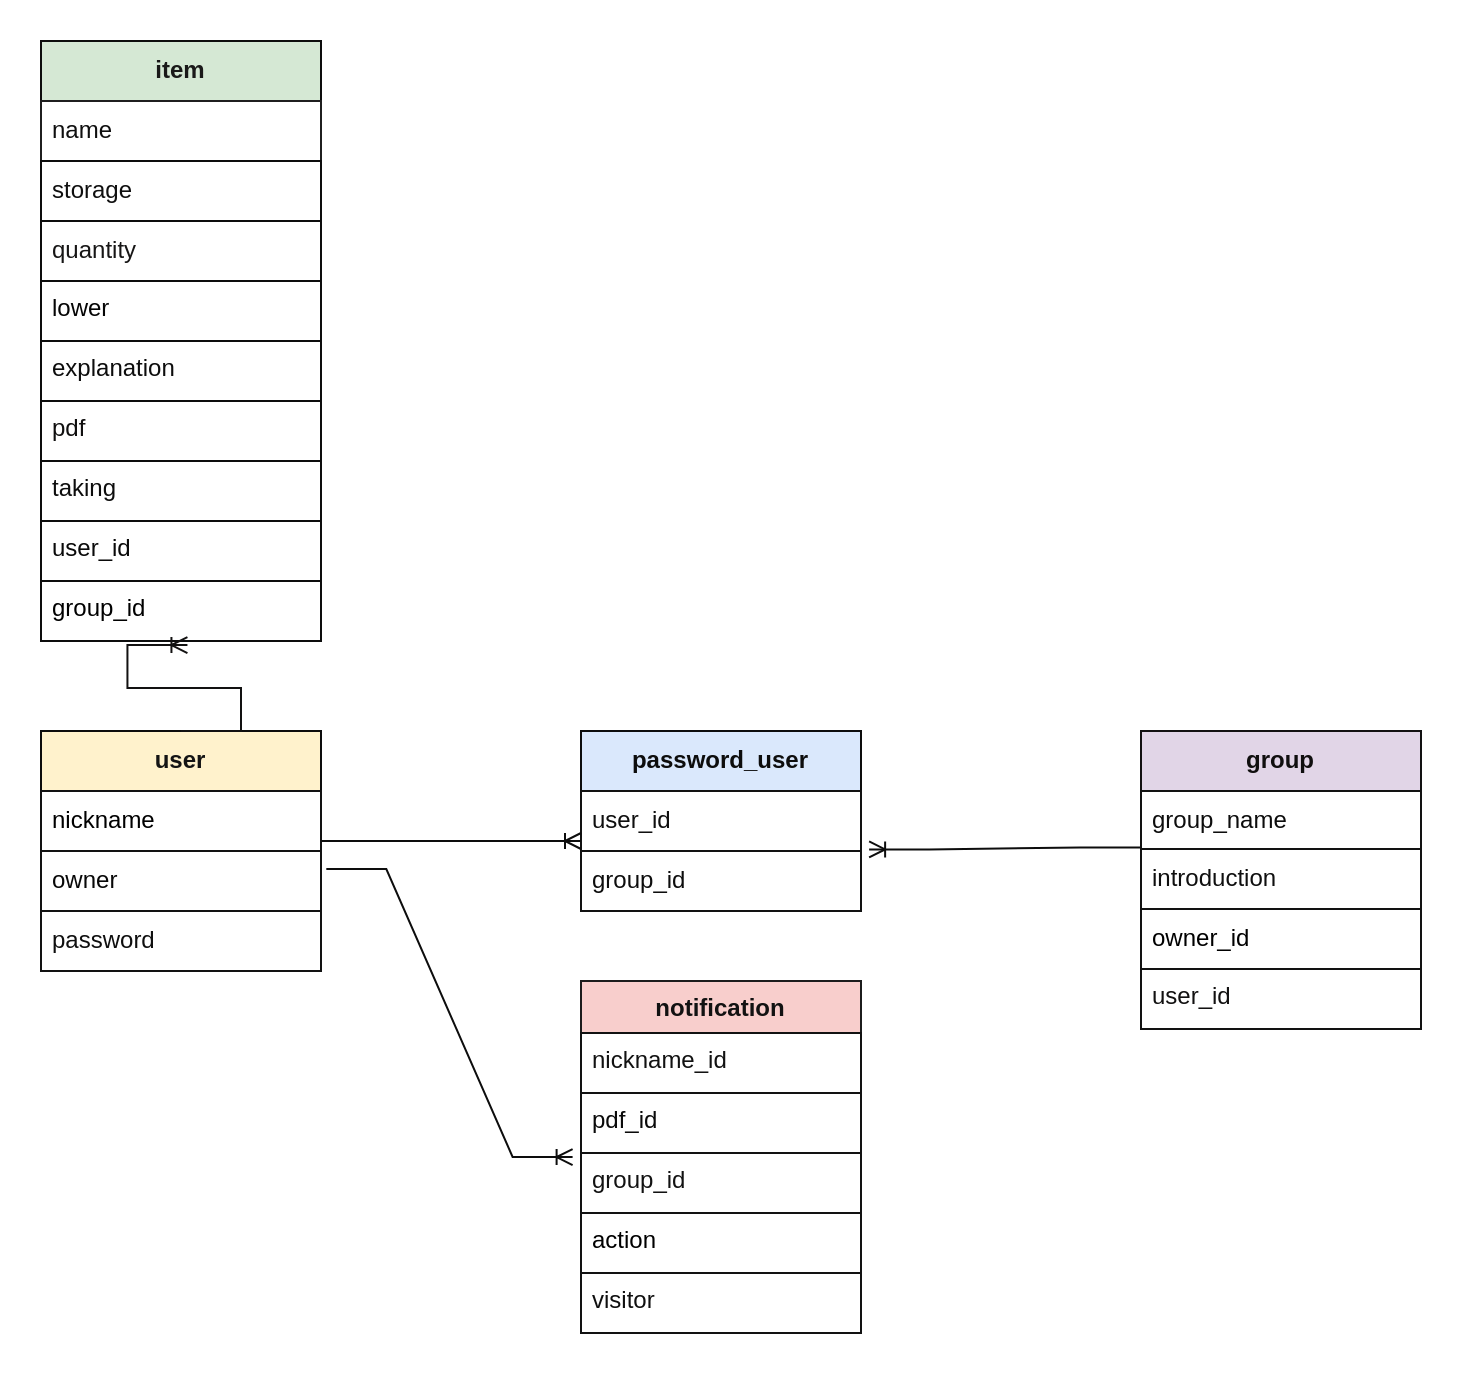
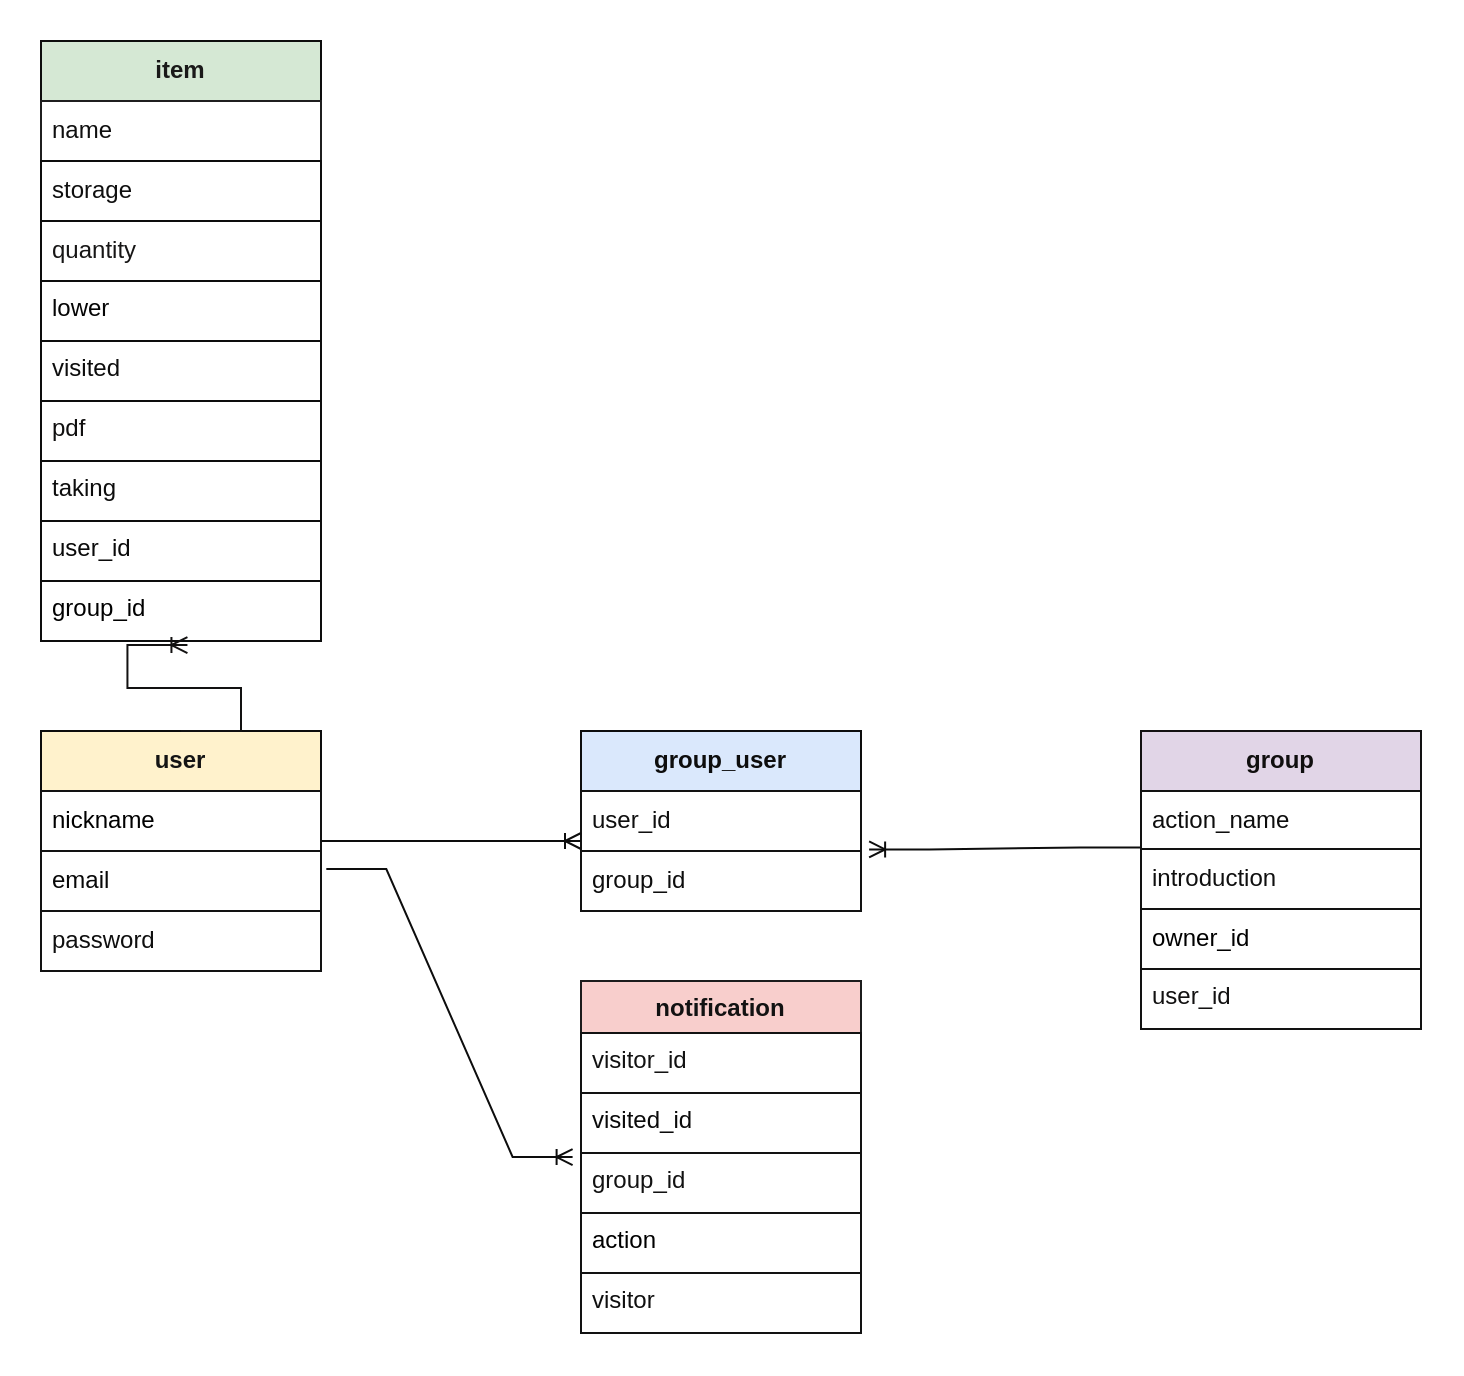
(120, 368) -> (93, 368)
(721, 761) -> (721, 761)
(1220, 821) -> (1224, 821)
(87, 881) -> (80, 881)
(660, 1060) -> (650, 1060)
(629, 1120) -> (650, 1120)
